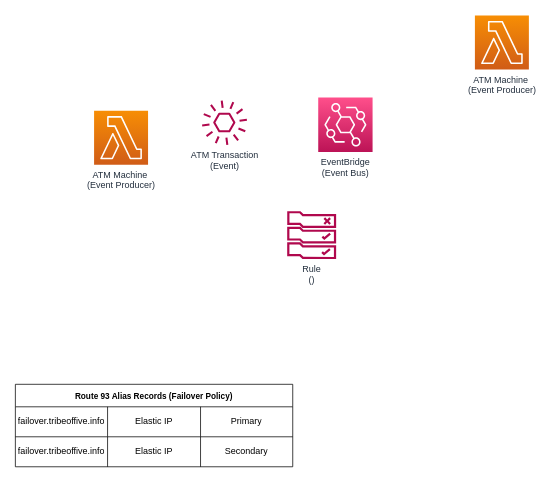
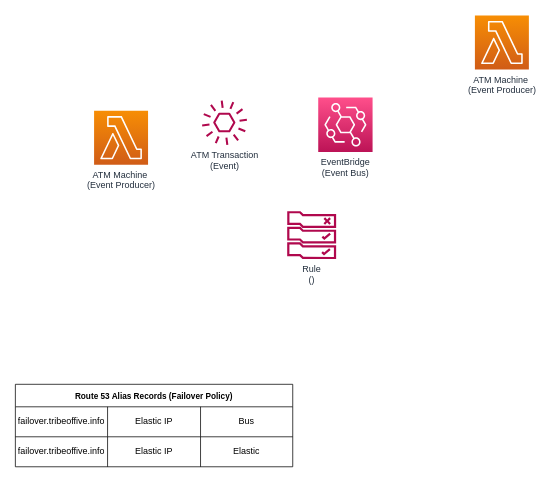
(154, 396) -> (154, 396)
(247, 422) -> (247, 422)
(247, 452) -> (247, 452)
